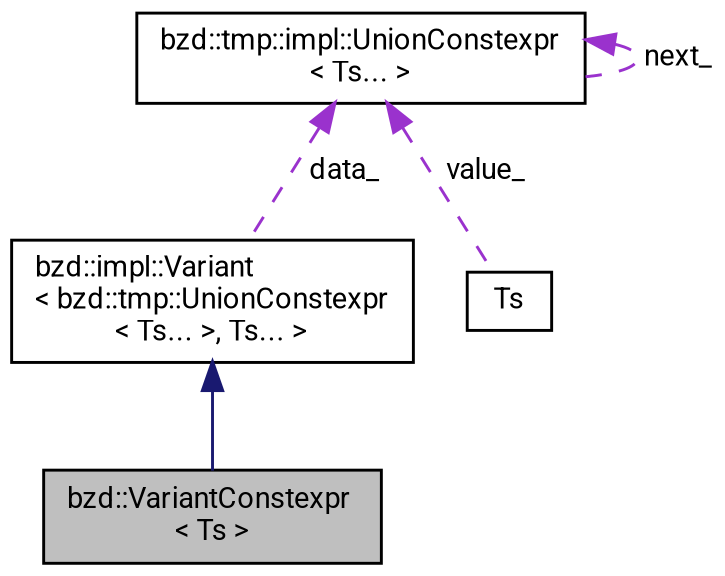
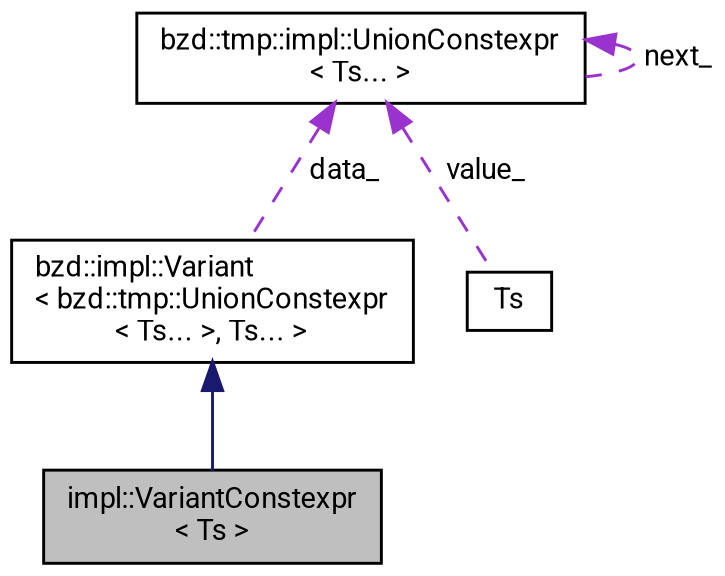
(213, 517) -> (213, 517)
